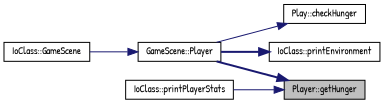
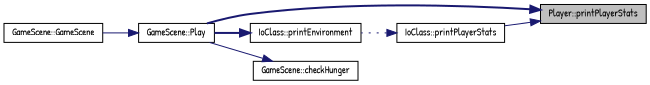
(325, 14) -> (306, 71)
none -> (374, 33)
(47, 52) -> (53, 33)
(180, 52) -> (177, 33)
(325, 90) -> (593, 14)
